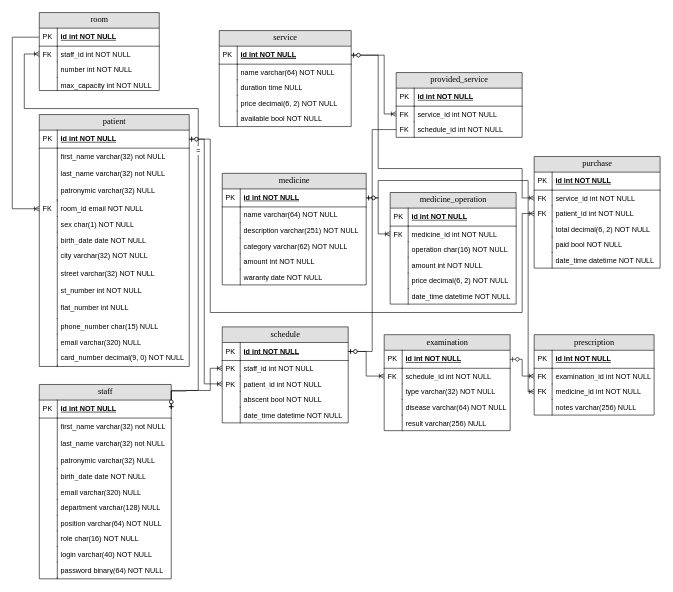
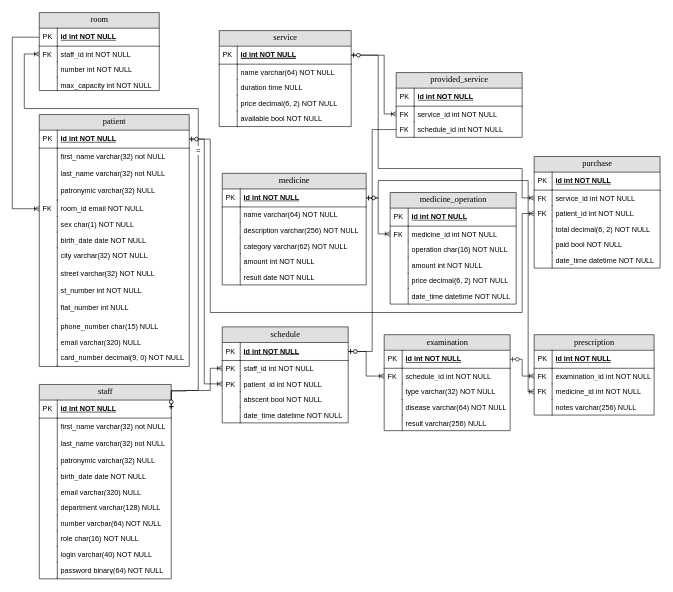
(304, 235) -> (304, 235)
(283, 278) -> (280, 278)
(115, 524) -> (113, 524)
